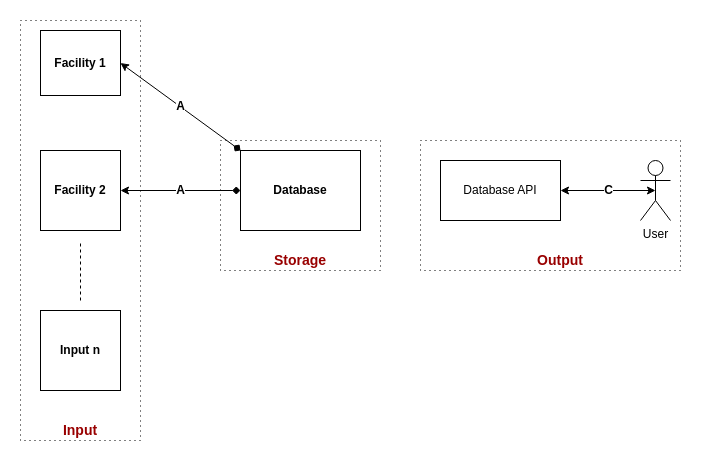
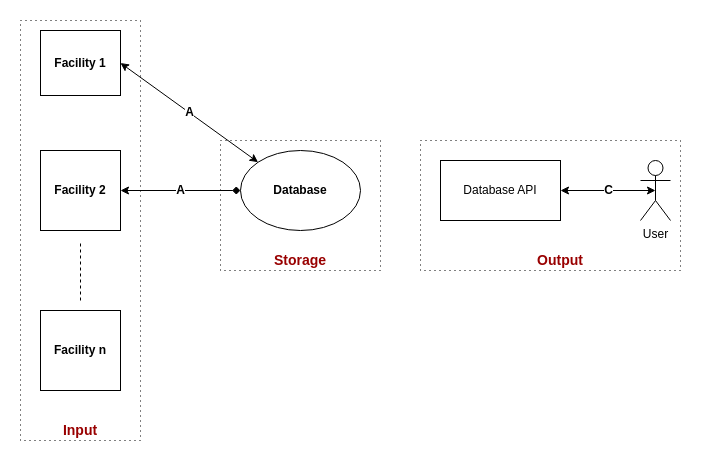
(204, 124) -> (213, 130)
(301, 191) -> (301, 191)
(81, 351) -> (81, 351)
